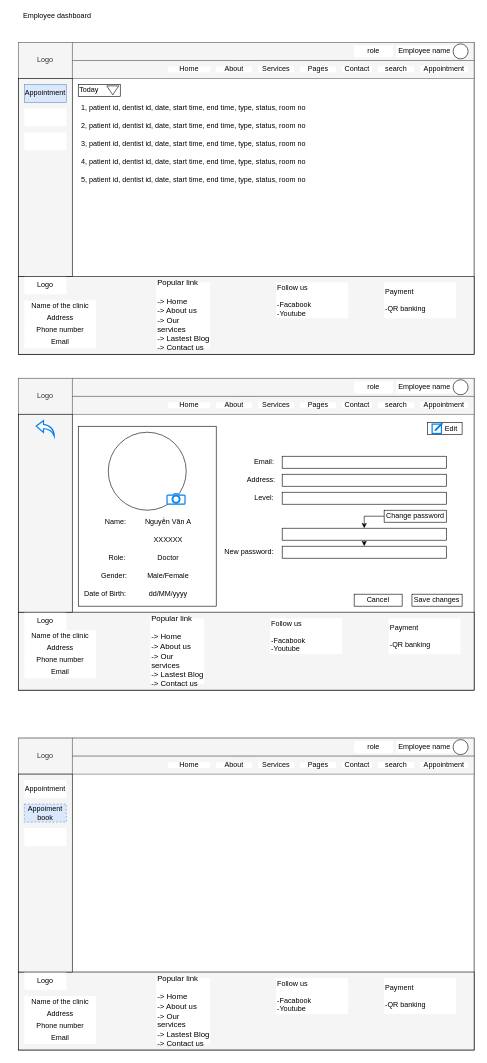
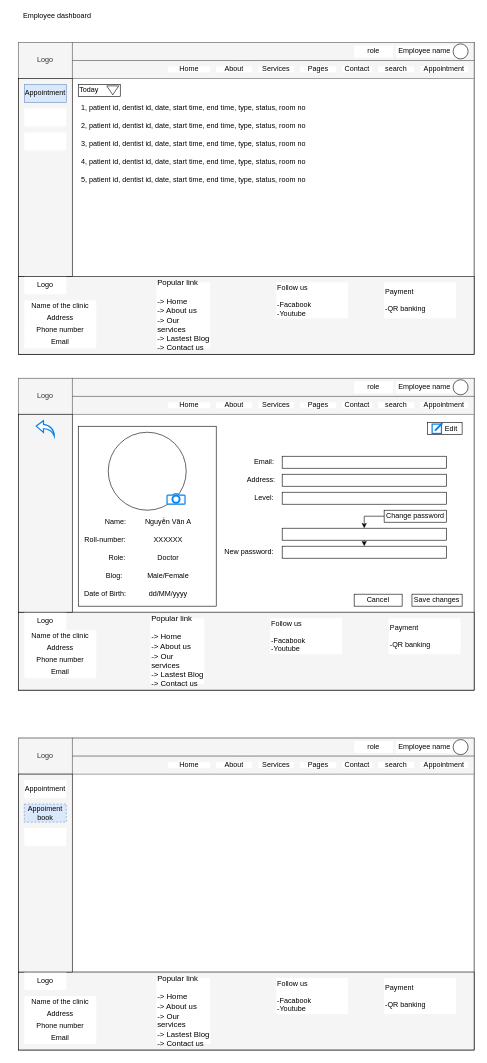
none -> (105, 540)
(114, 576) -> (114, 576)
